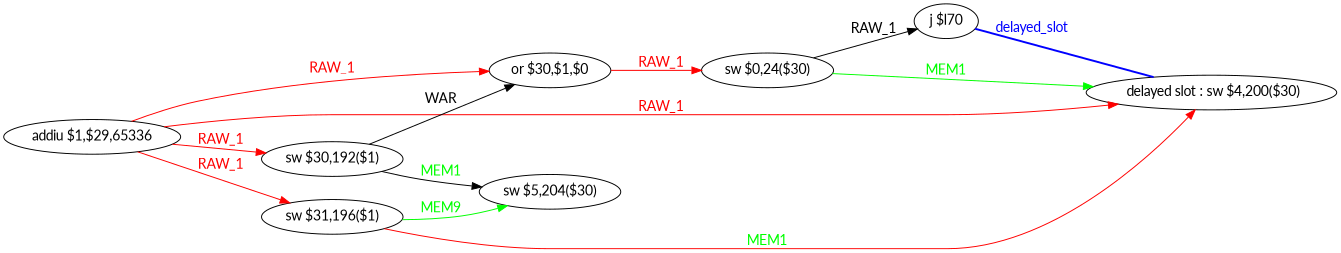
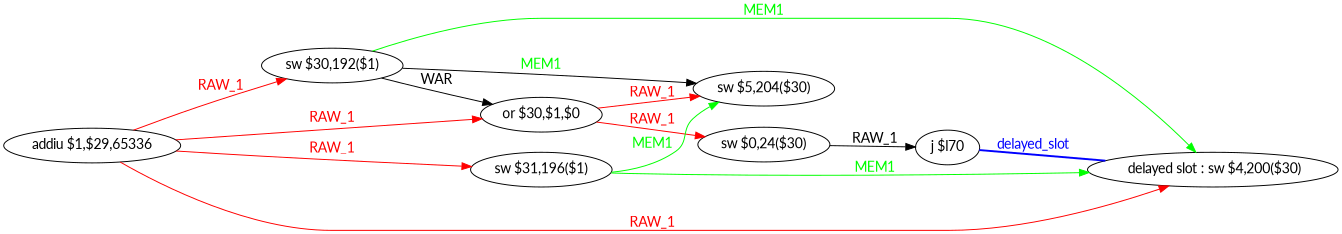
(958, 80) -> (798, 18)
none -> (644, 103)
(441, 209) -> (653, 144)
(806, 249) -> (845, 175)
